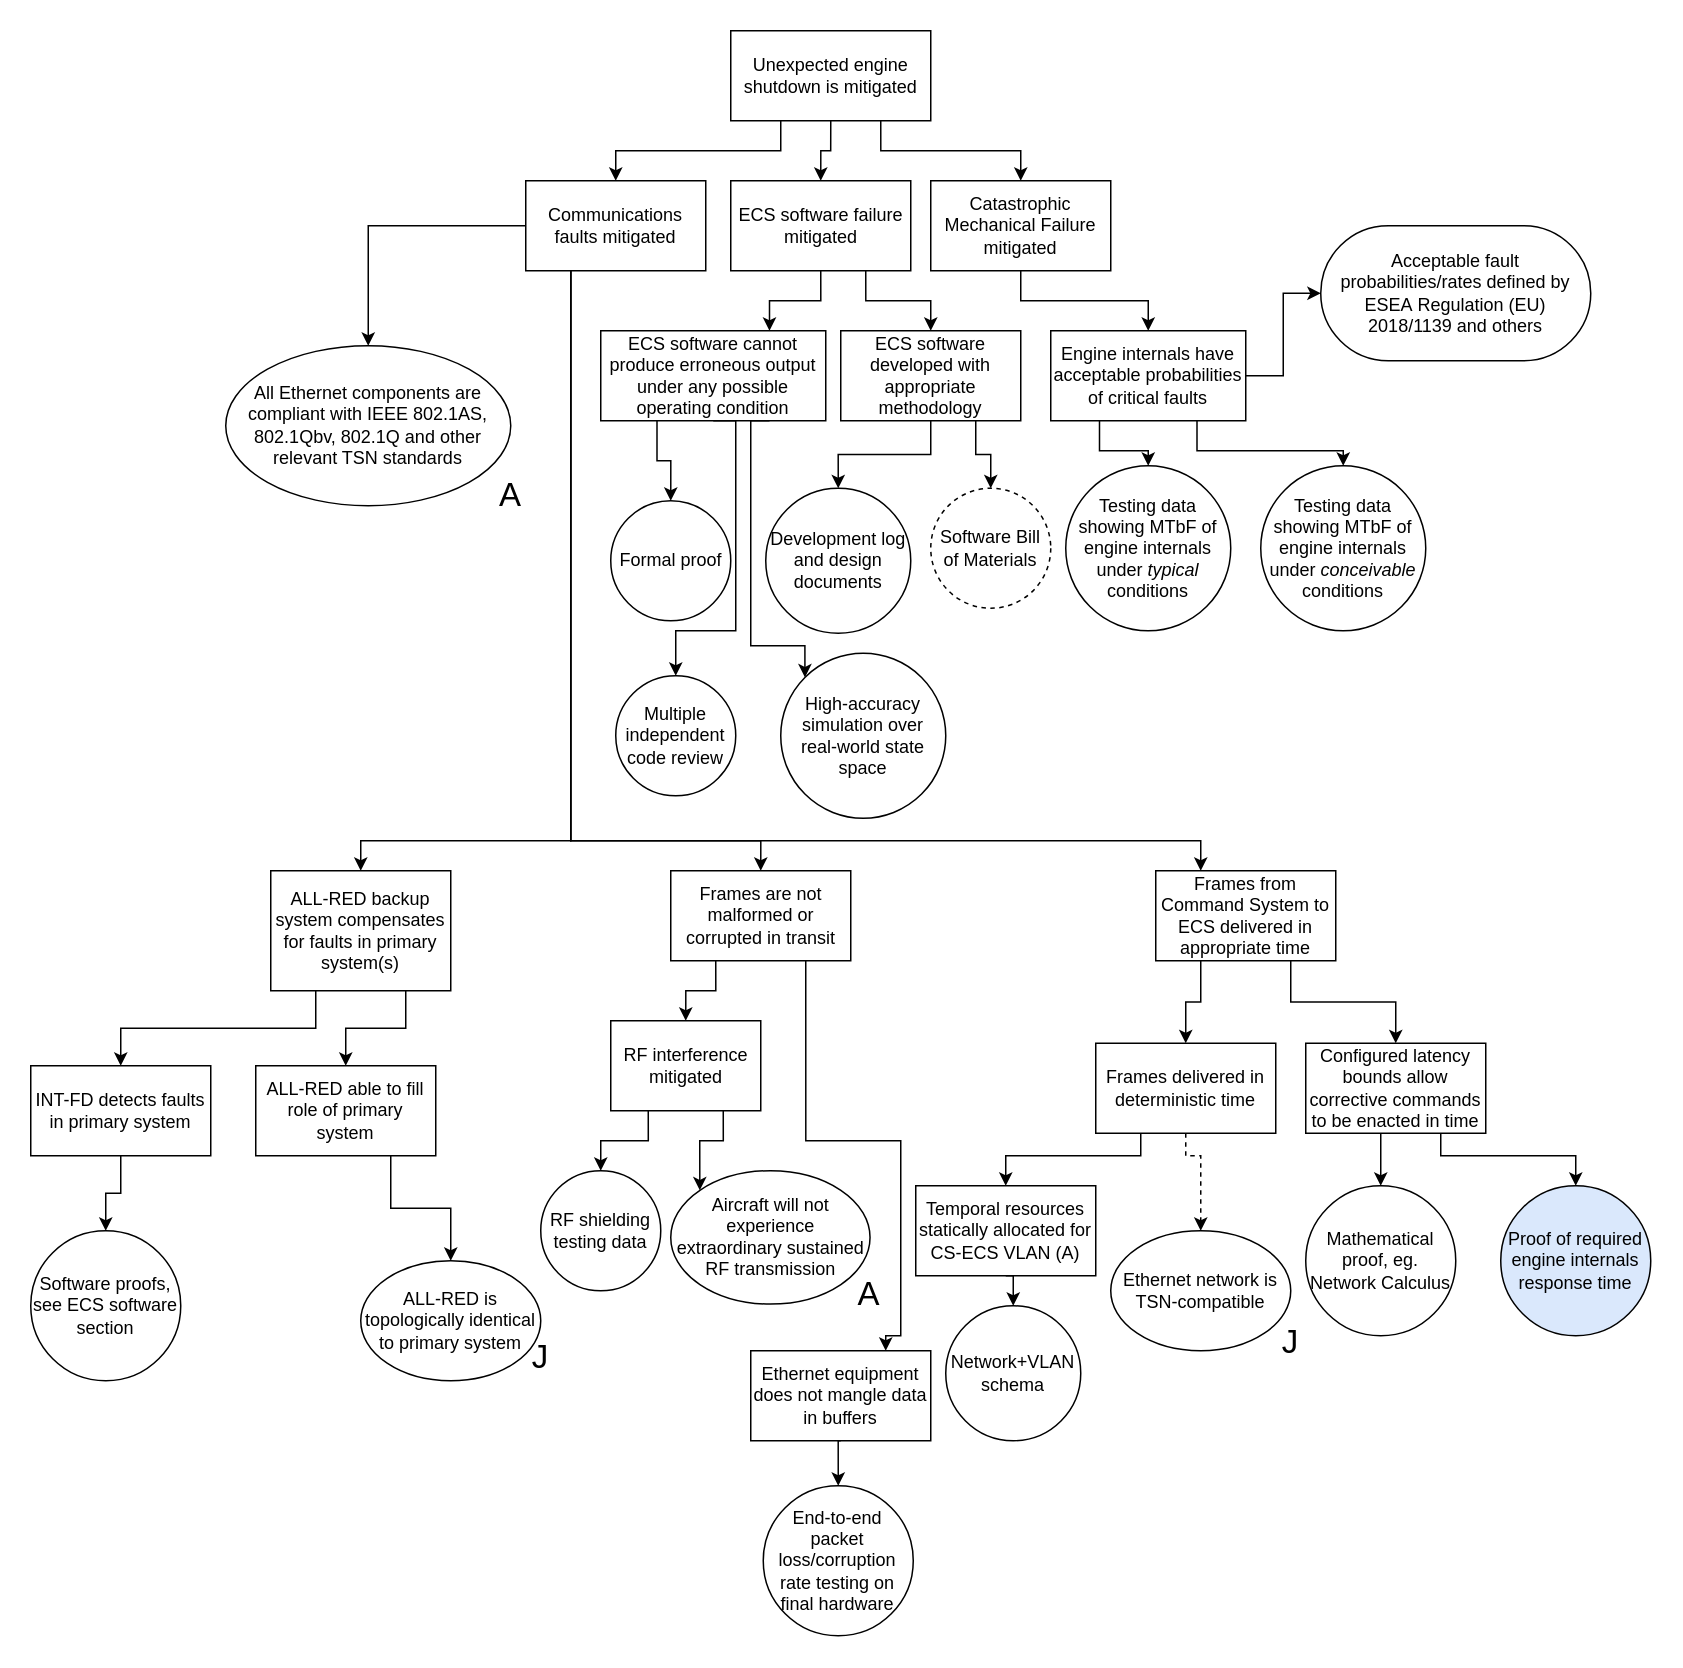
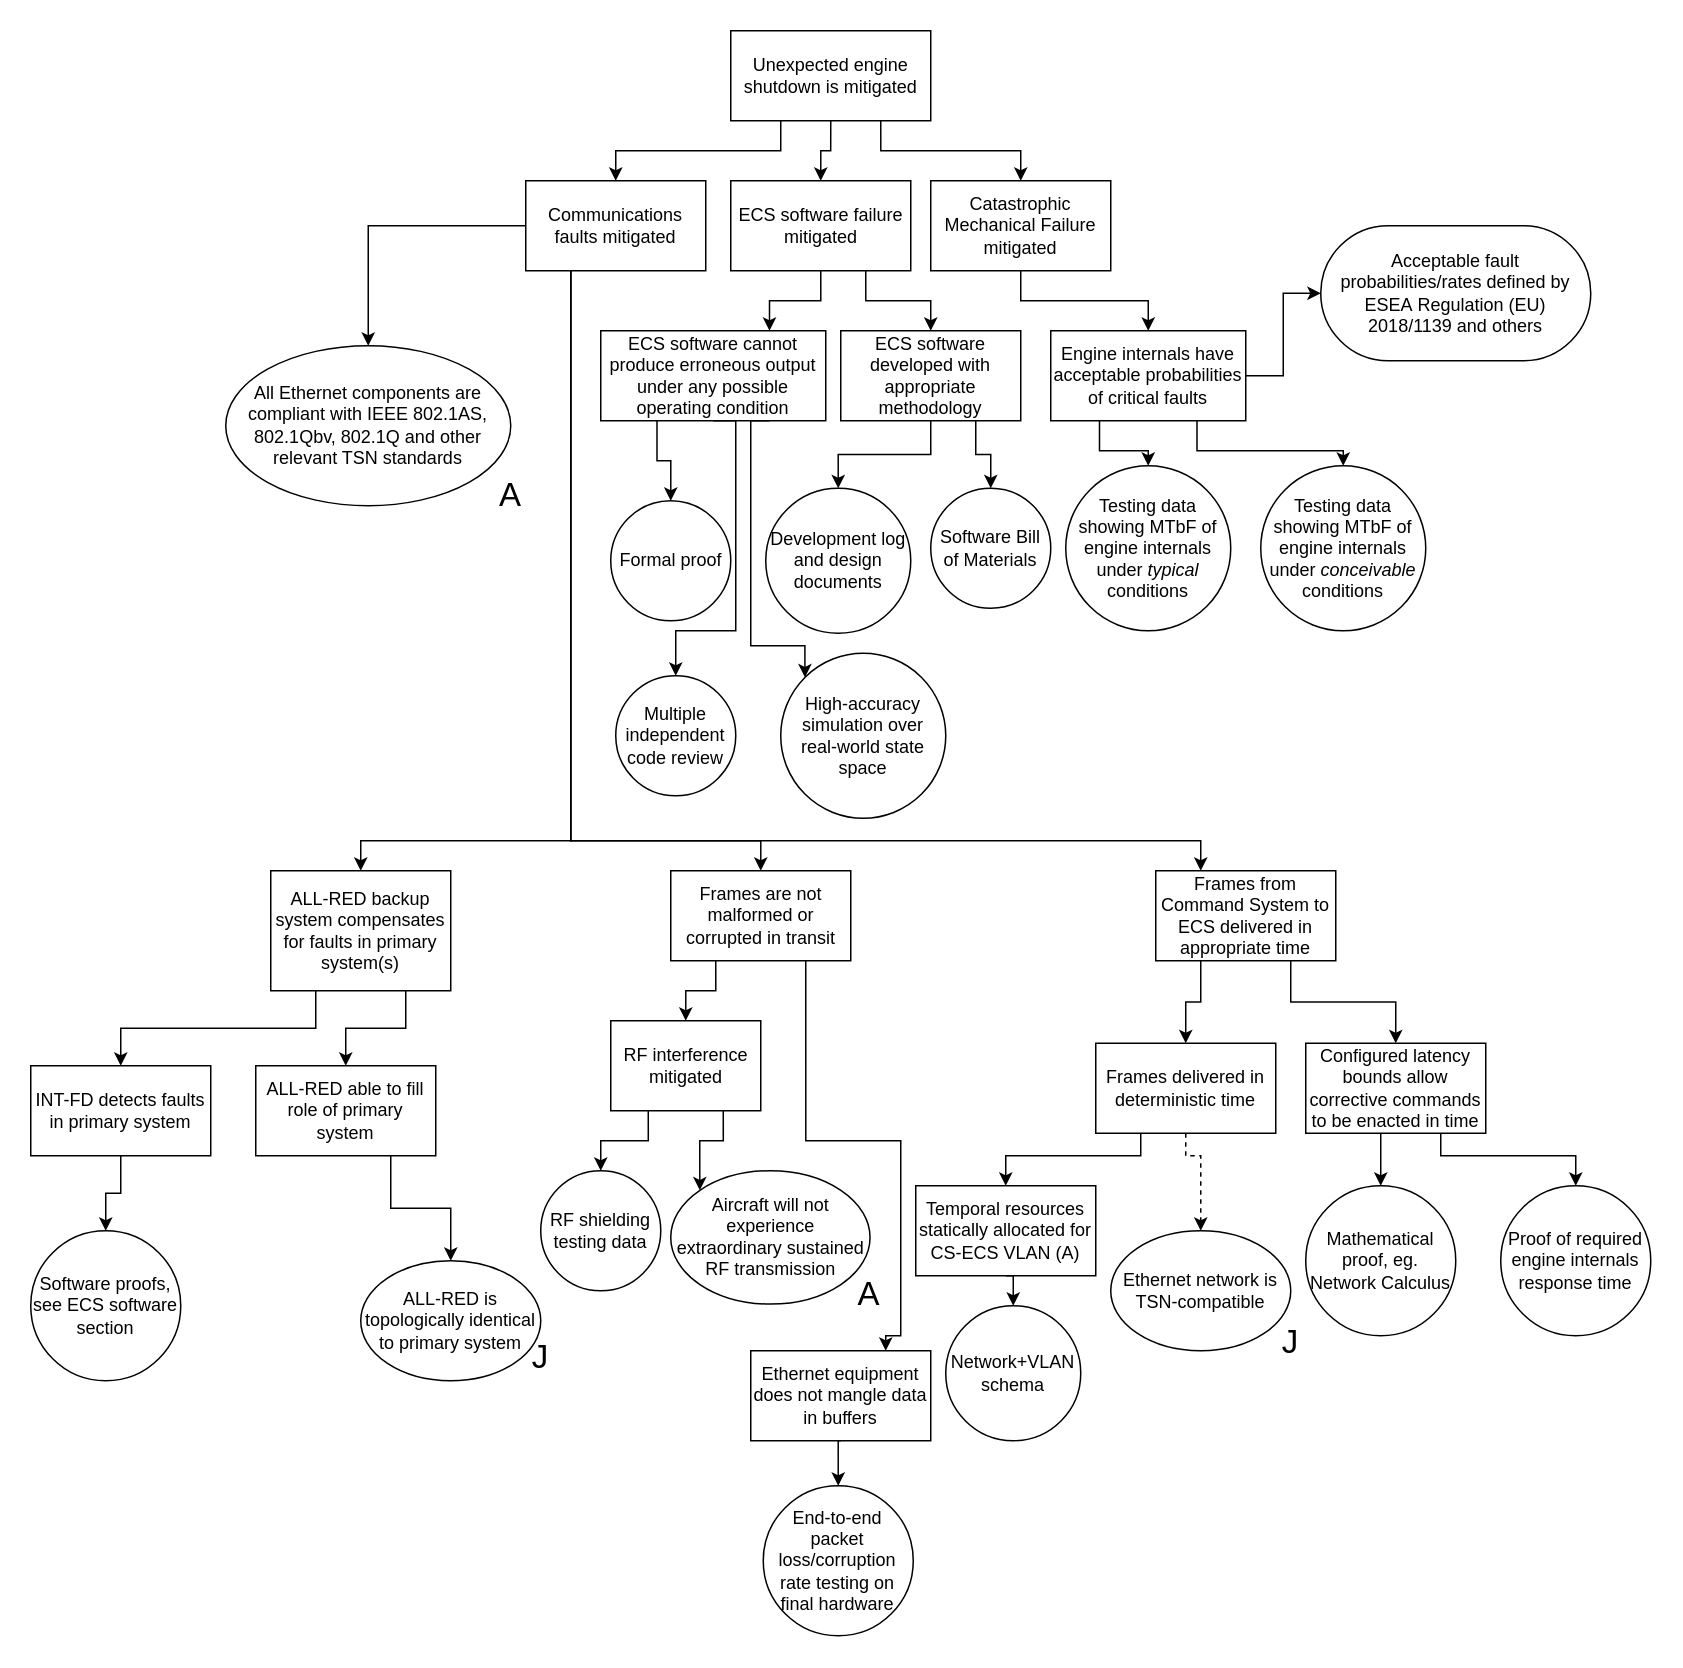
(991, 548) -> (991, 548)
(1576, 1261) -> (1576, 1261)
